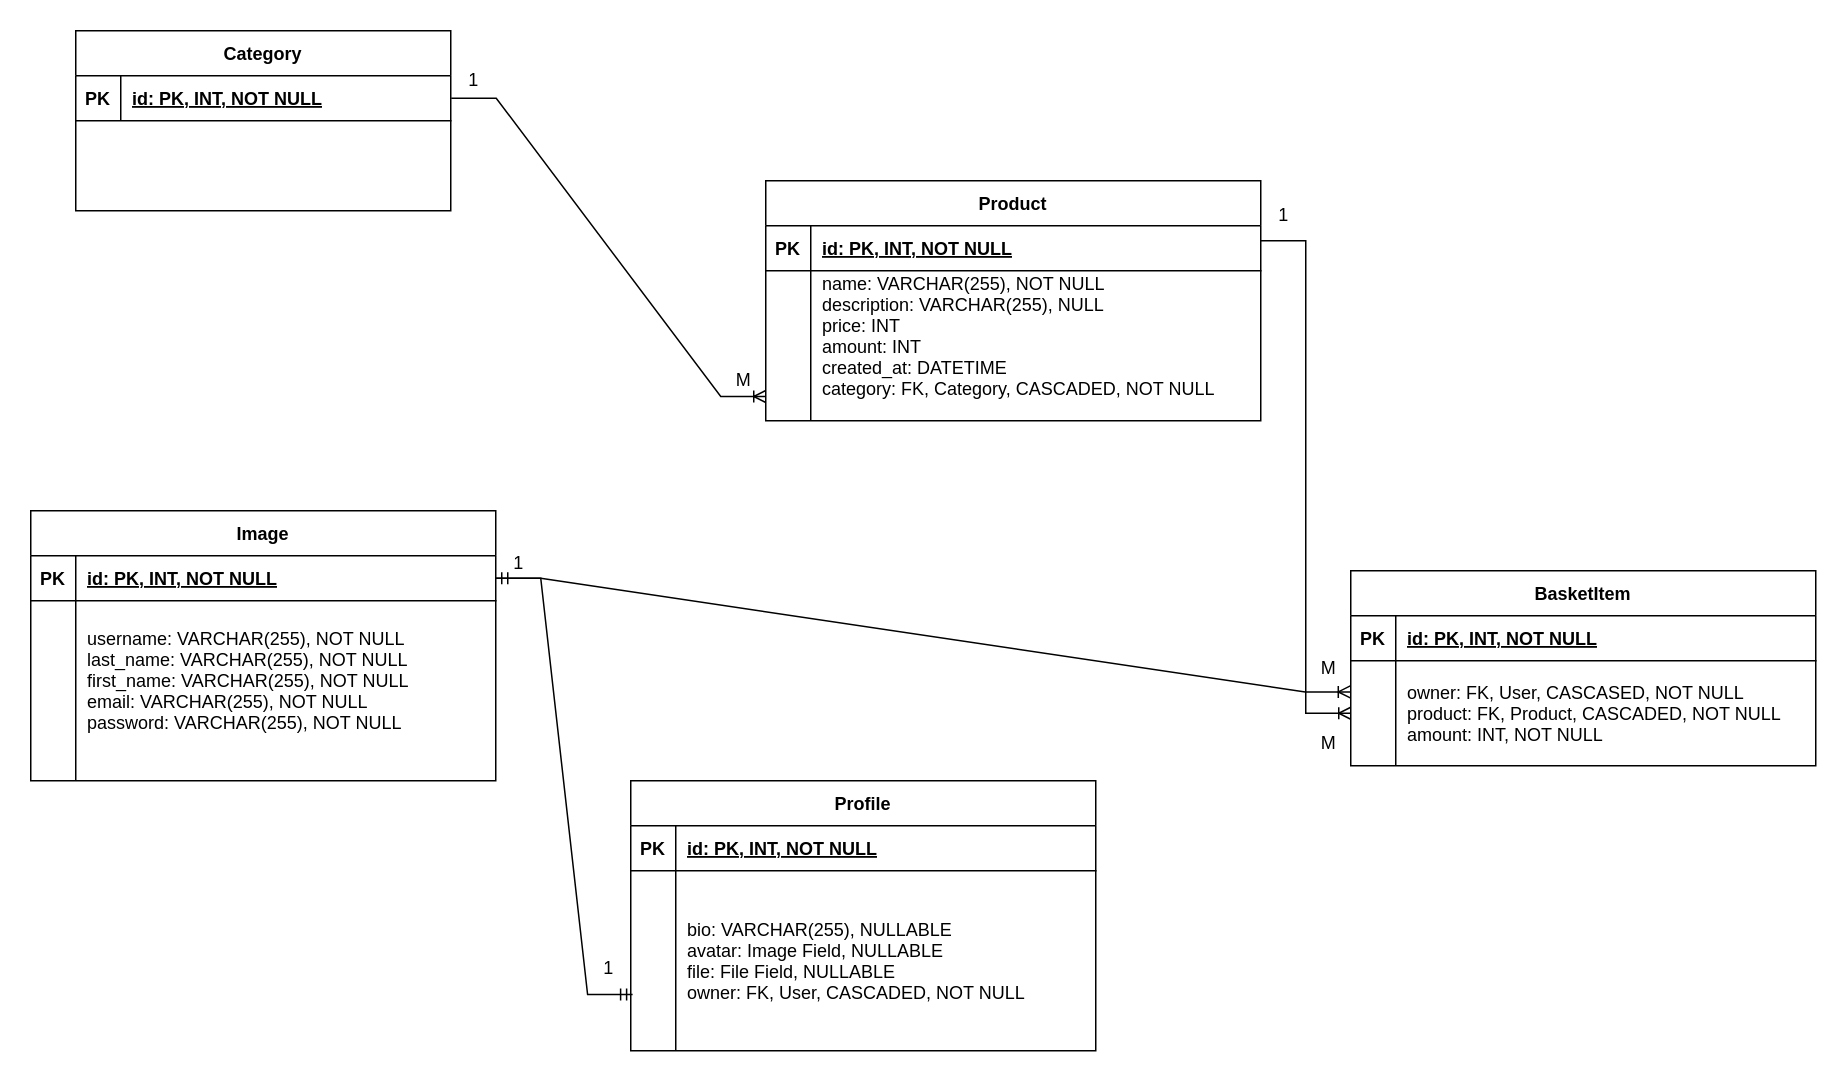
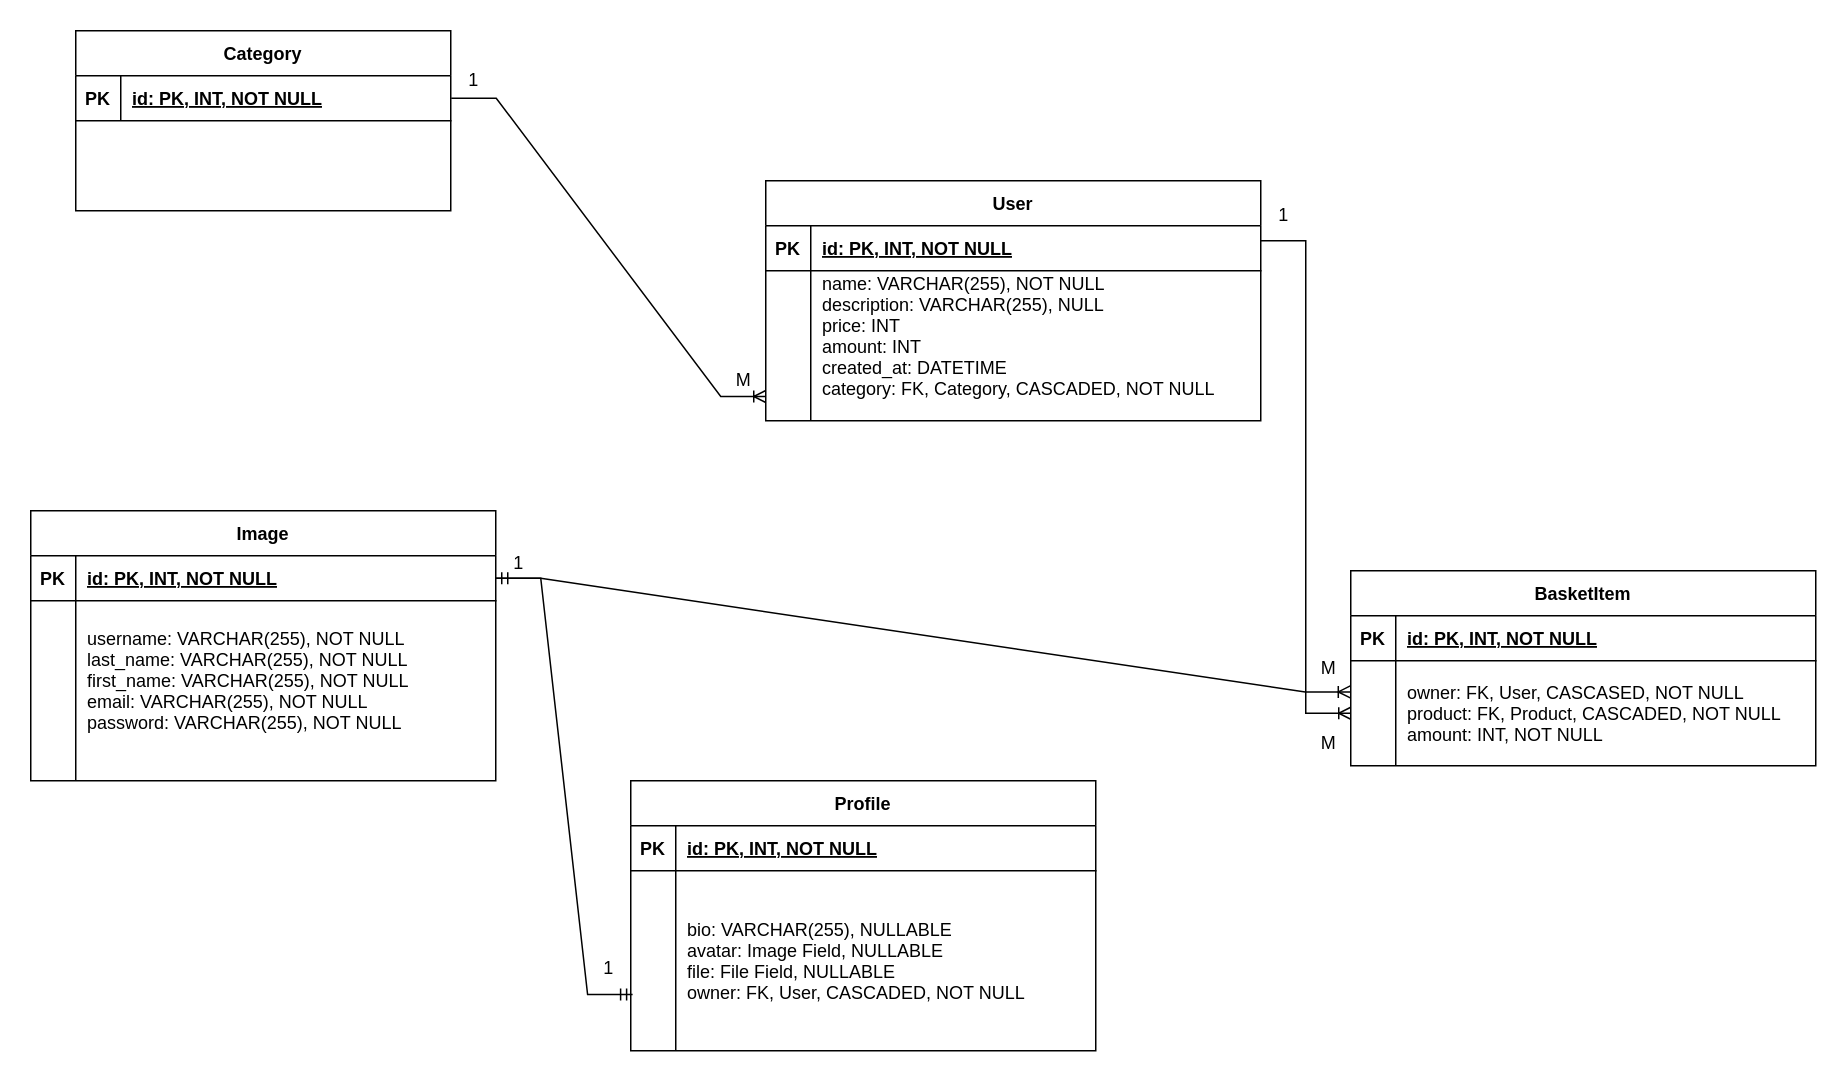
(1013, 204) -> (1013, 204)
